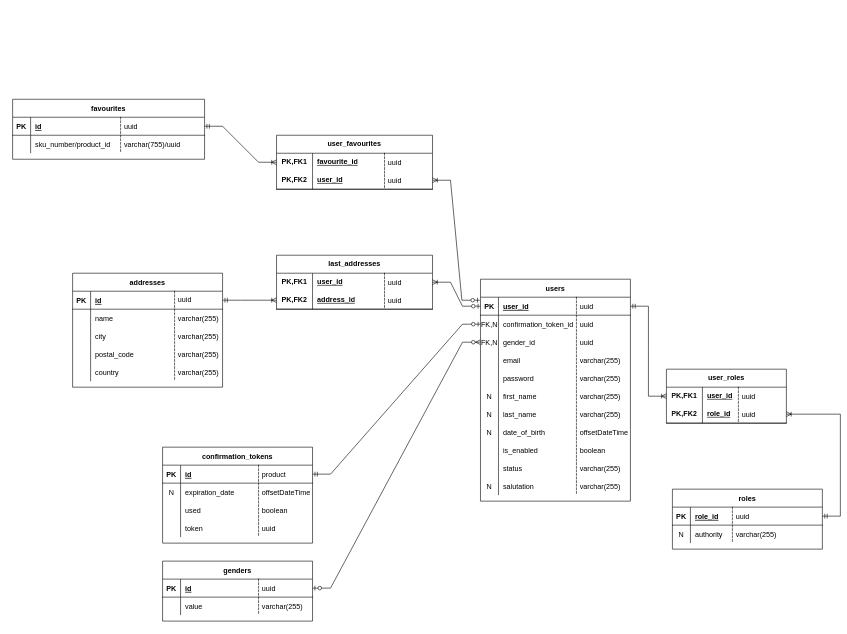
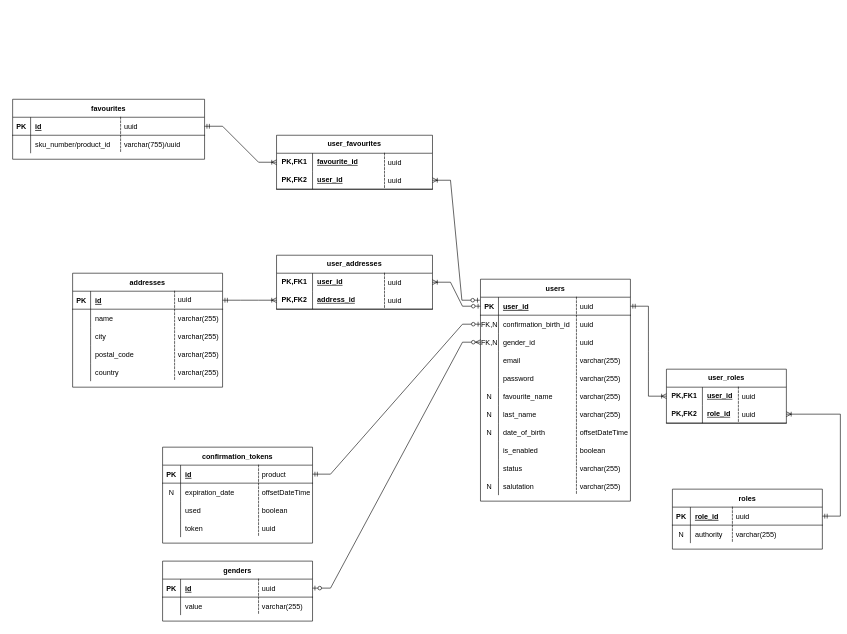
(354, 264) -> (354, 264)
(542, 325) -> (541, 325)
(522, 397) -> (530, 397)
